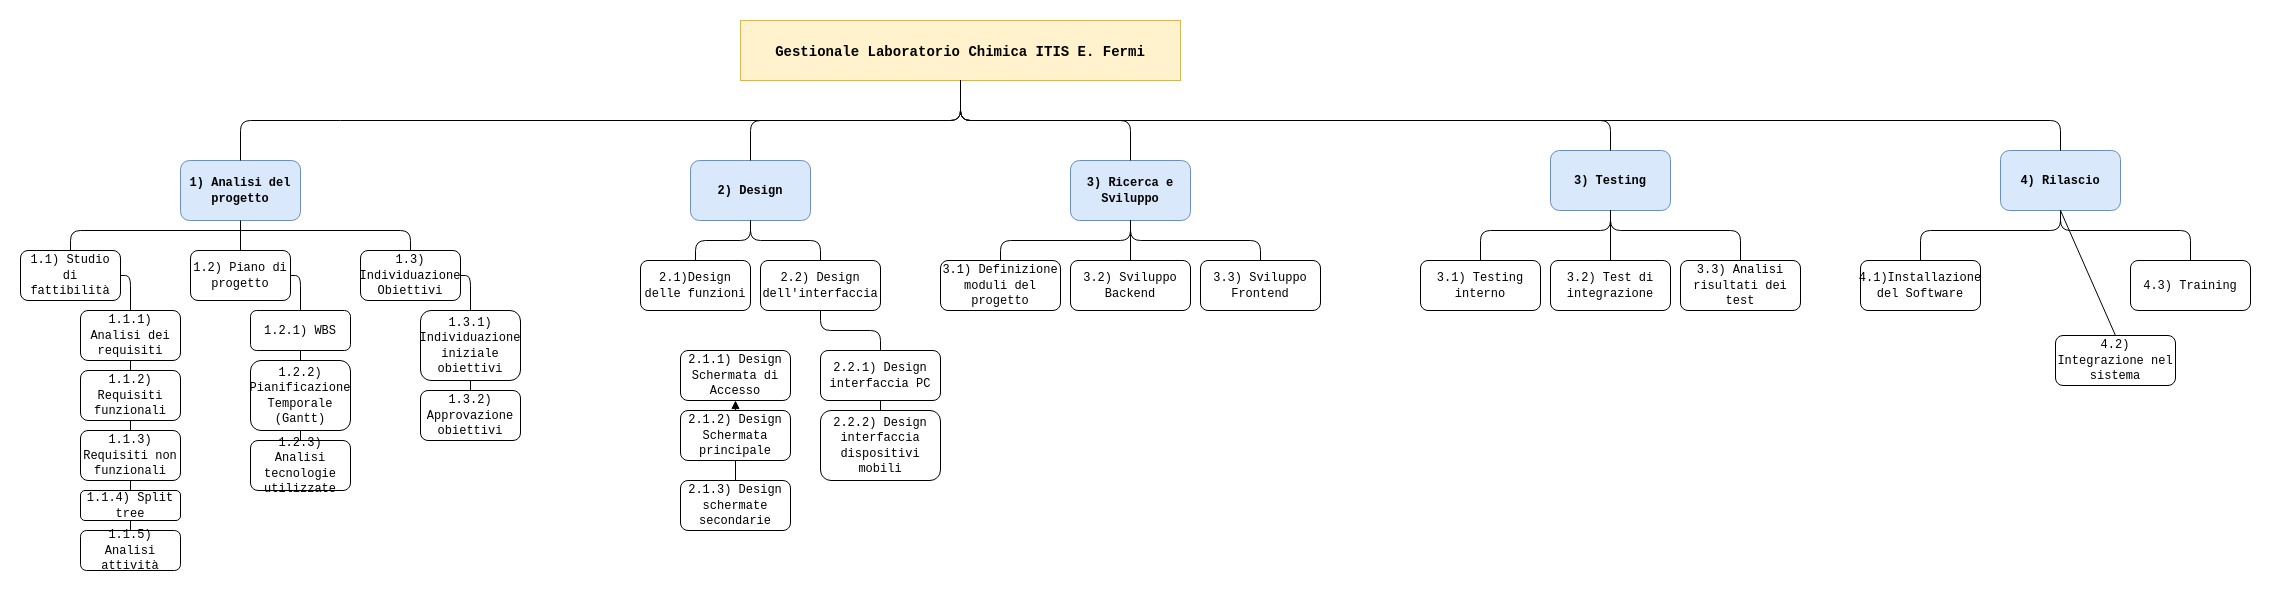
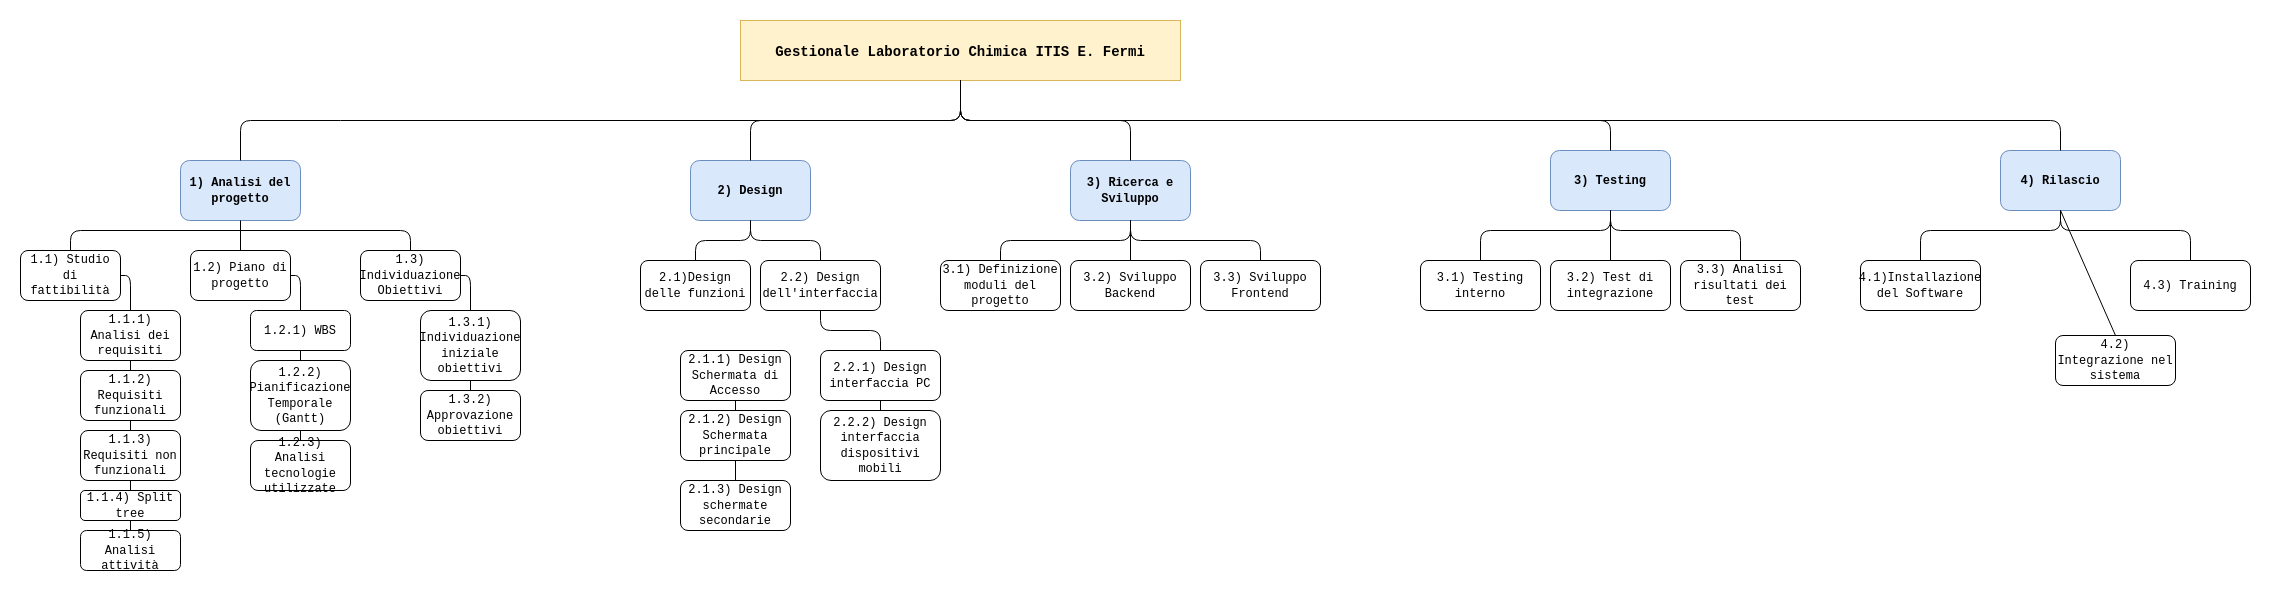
(736, 411) -> (736, 407)
